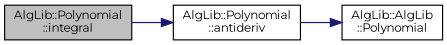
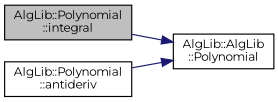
(146, 23) -> (147, 37)
